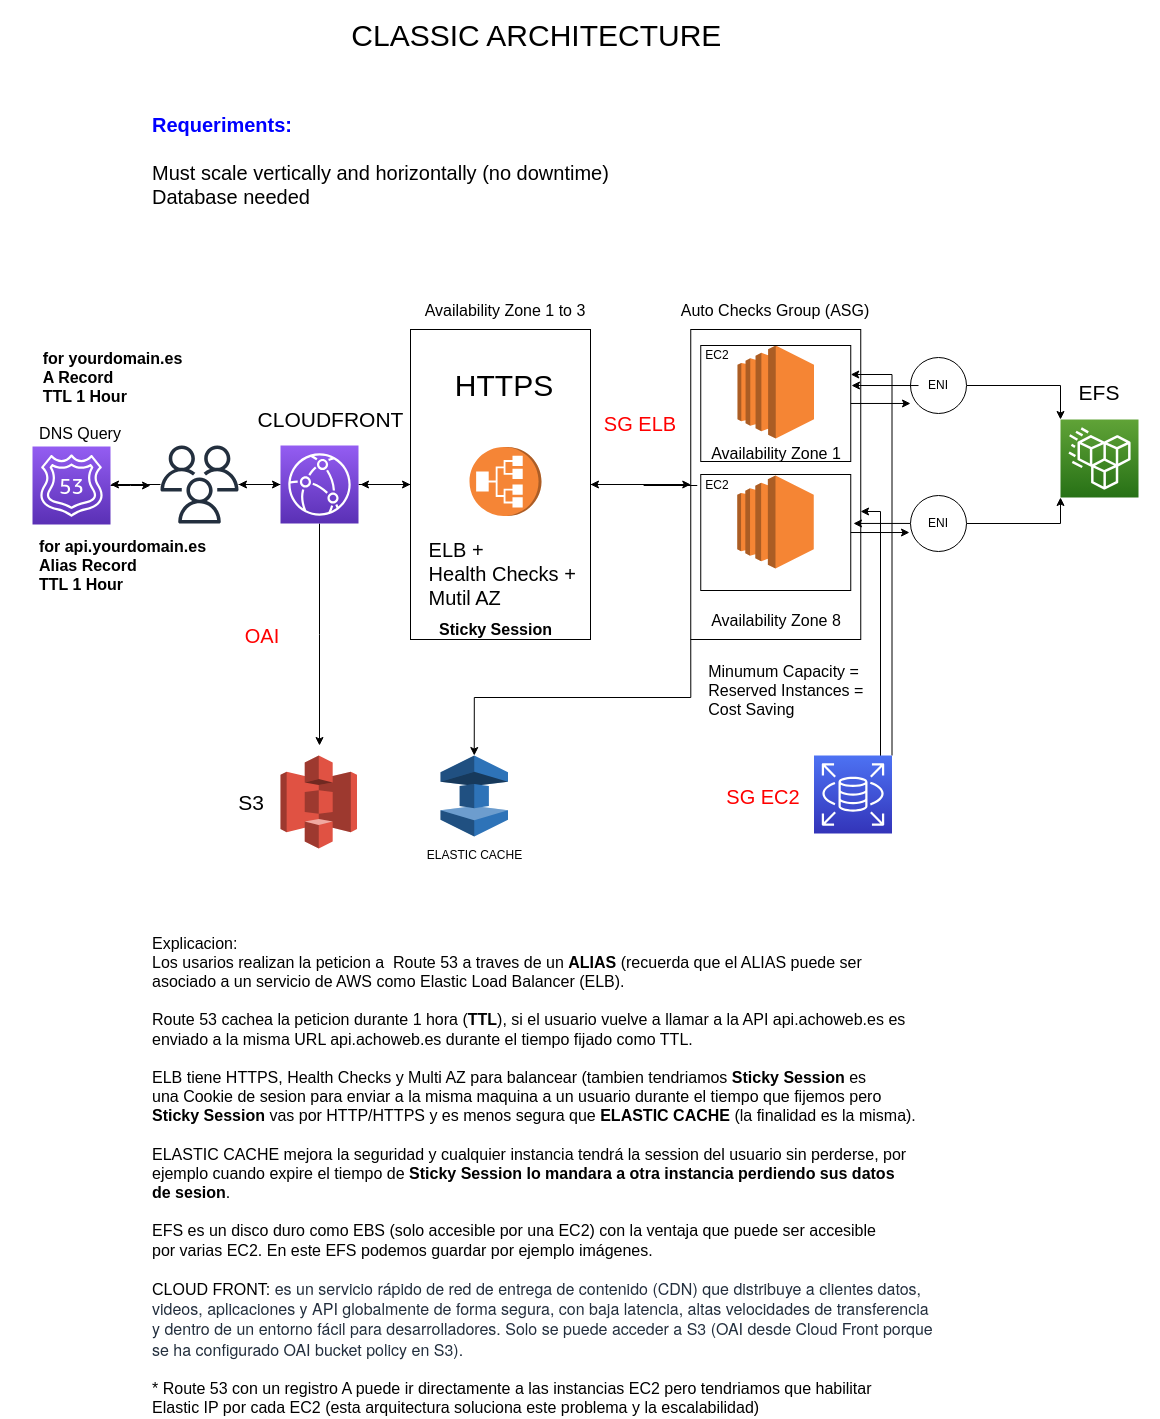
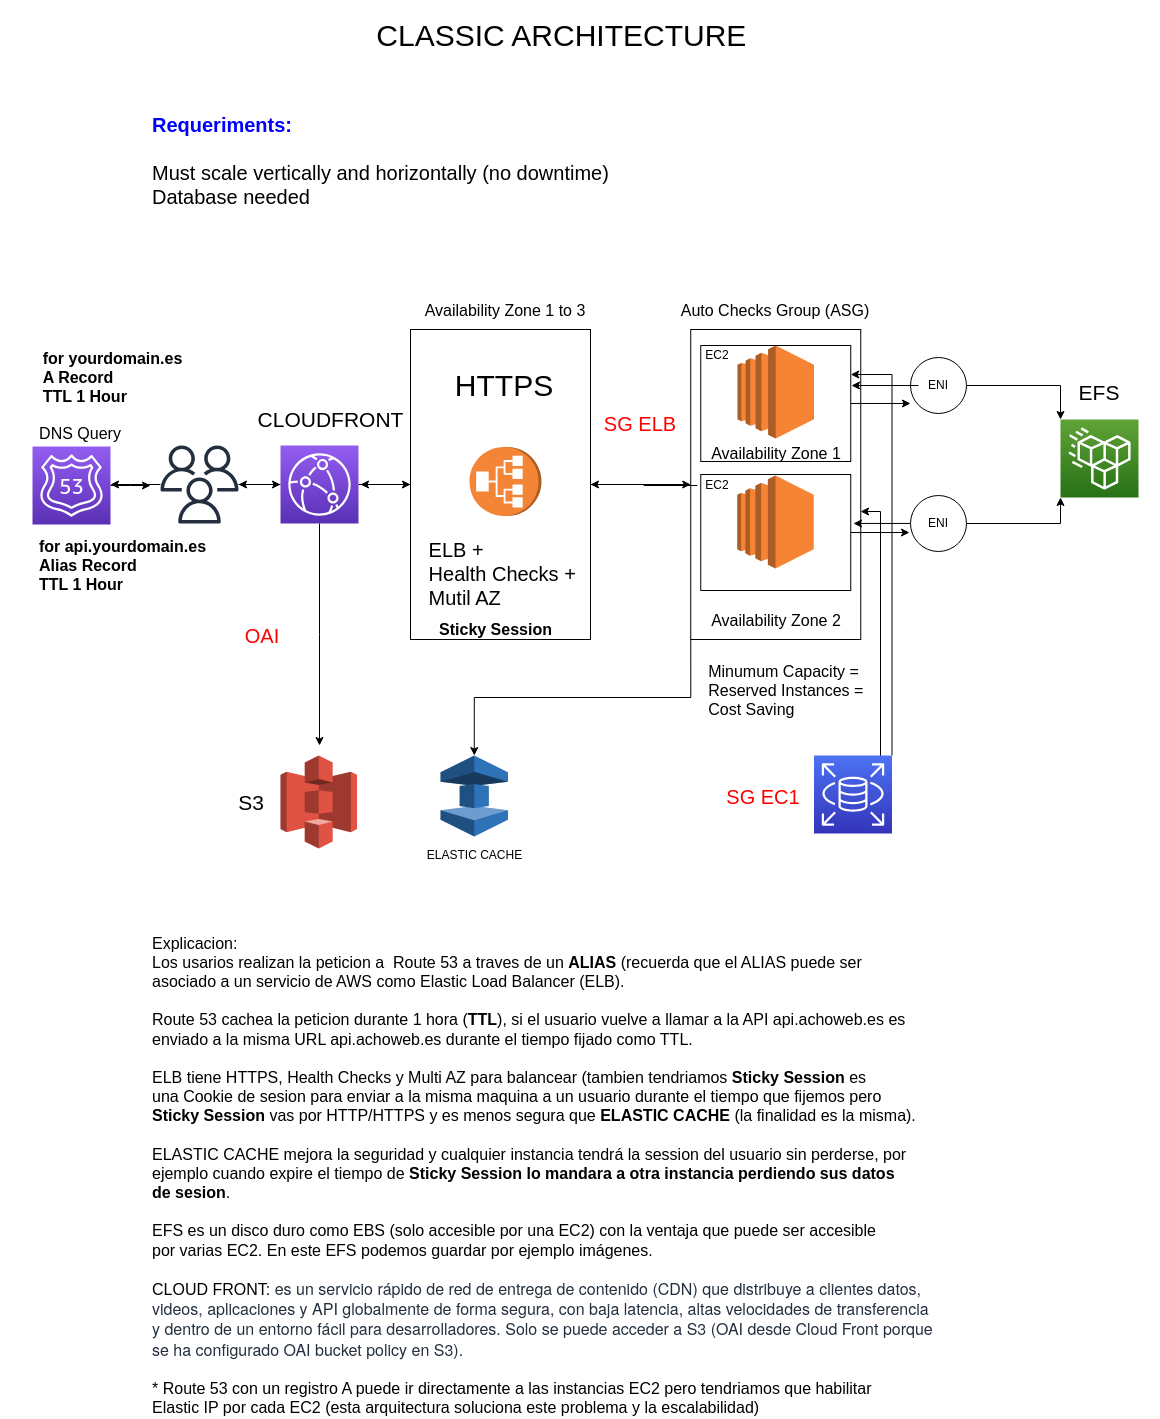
(541, 36) -> (566, 36)
(777, 621) -> (777, 621)
(764, 797) -> (764, 797)
